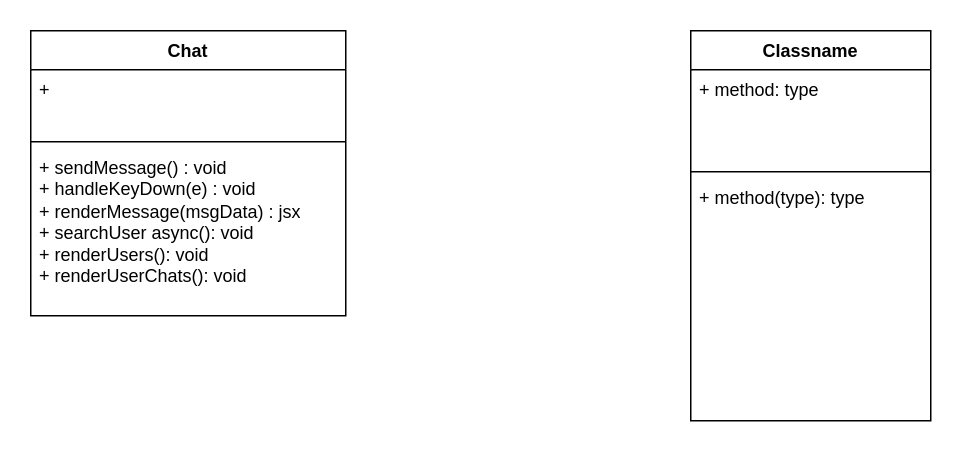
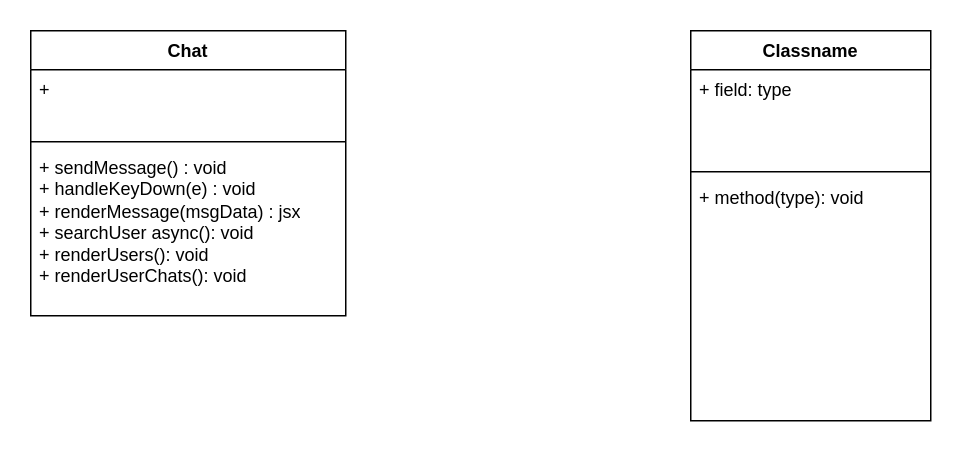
(763, 91) -> (754, 91)
(794, 199) -> (791, 199)
